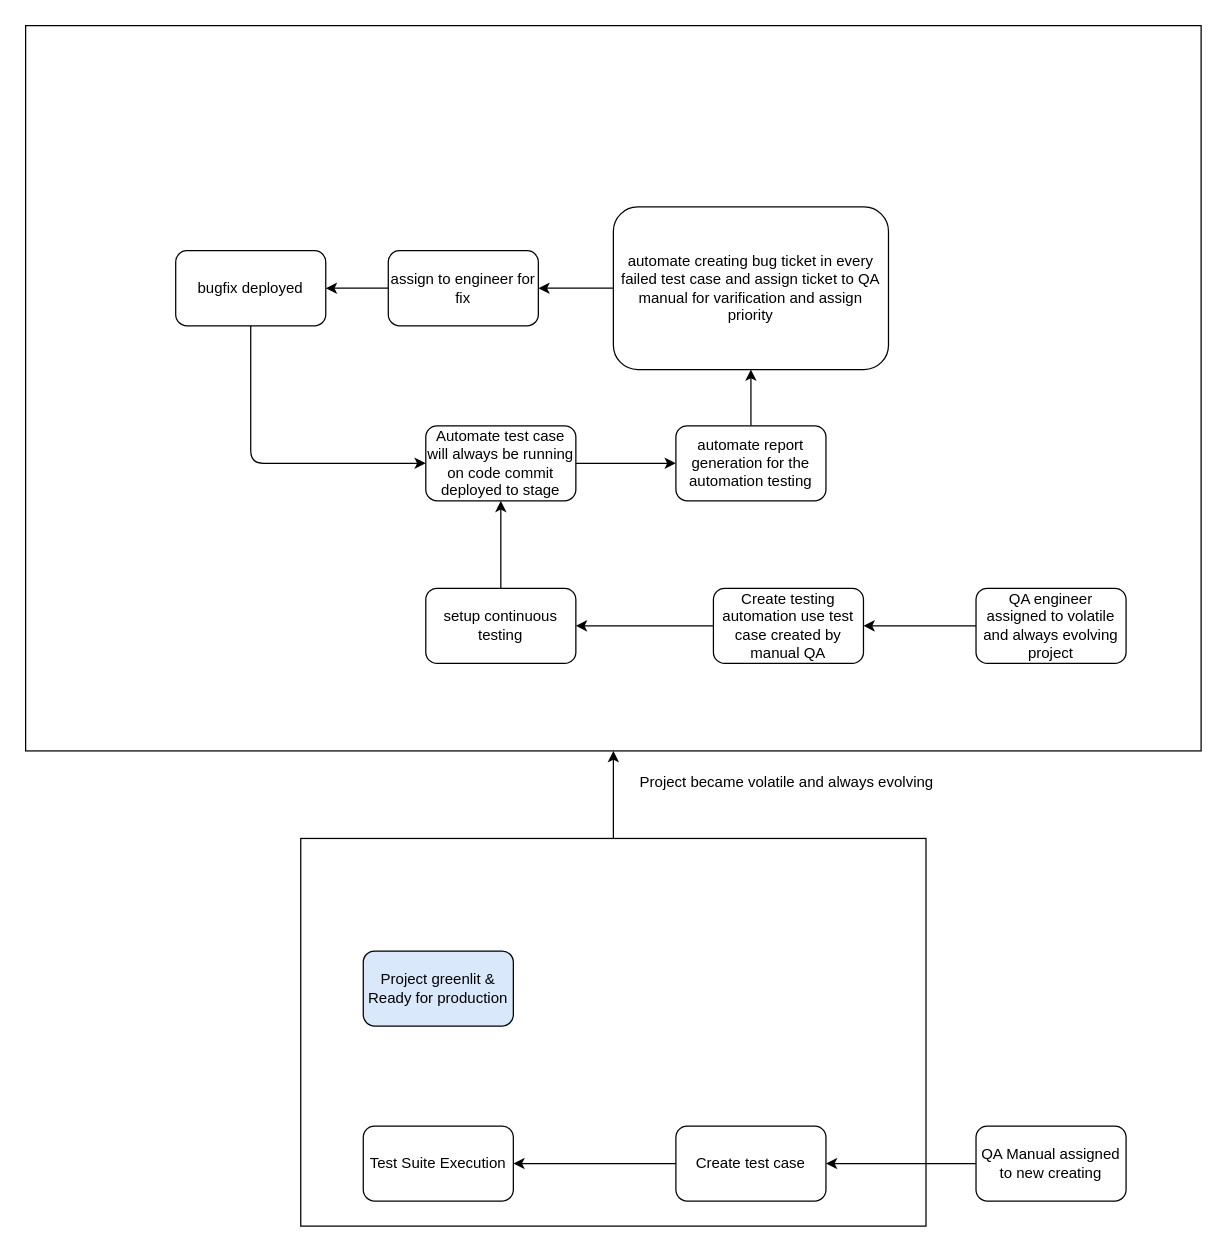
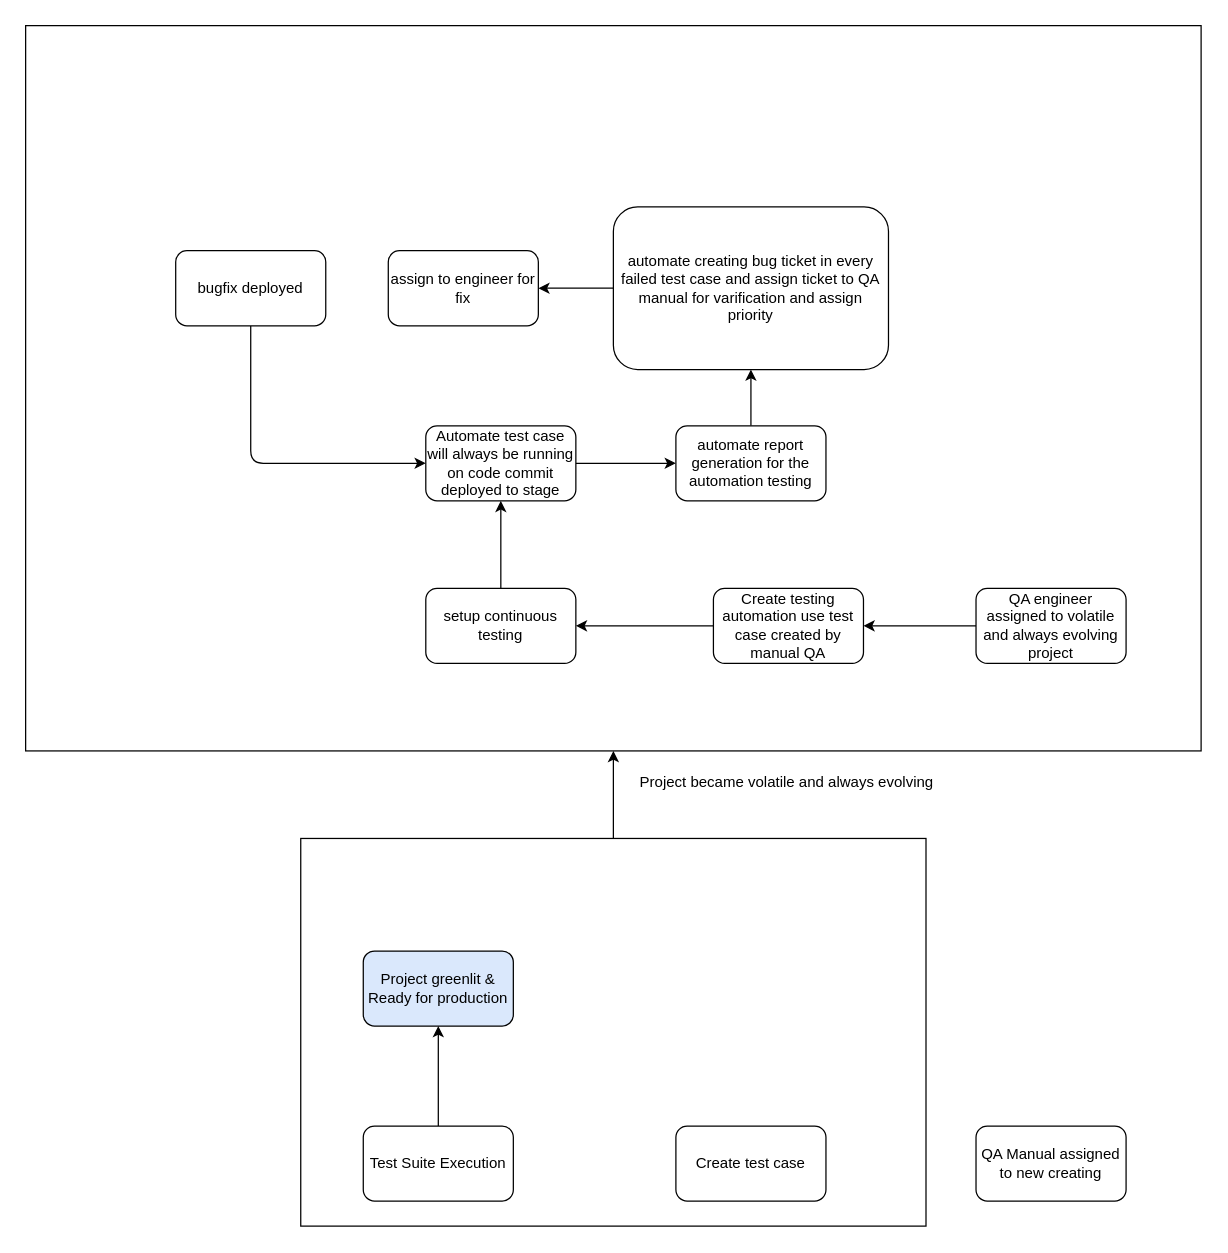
(361, 288) -> none
none -> (438, 1080)
(598, 1163) -> none
(905, 1163) -> none
